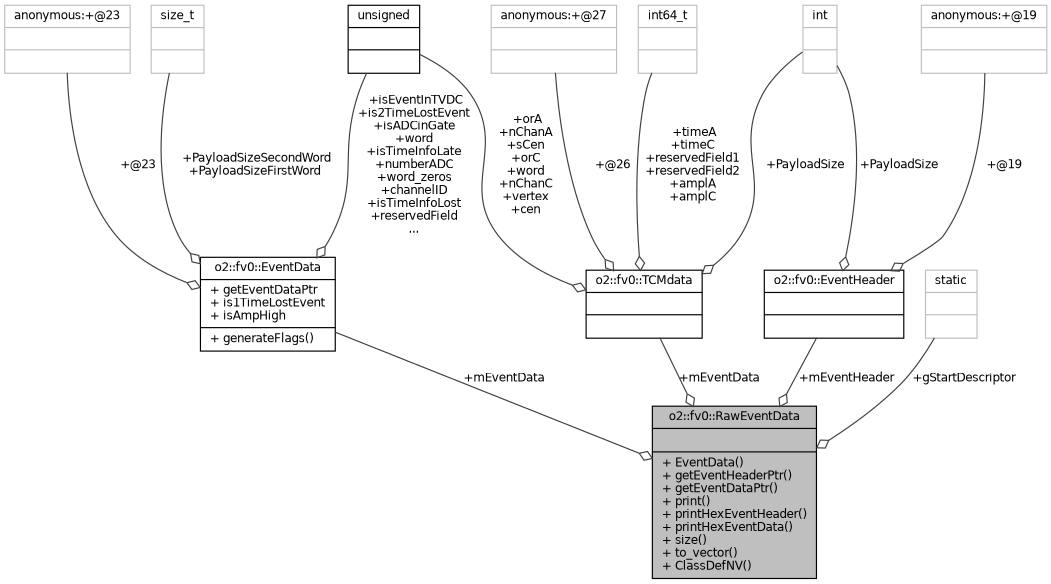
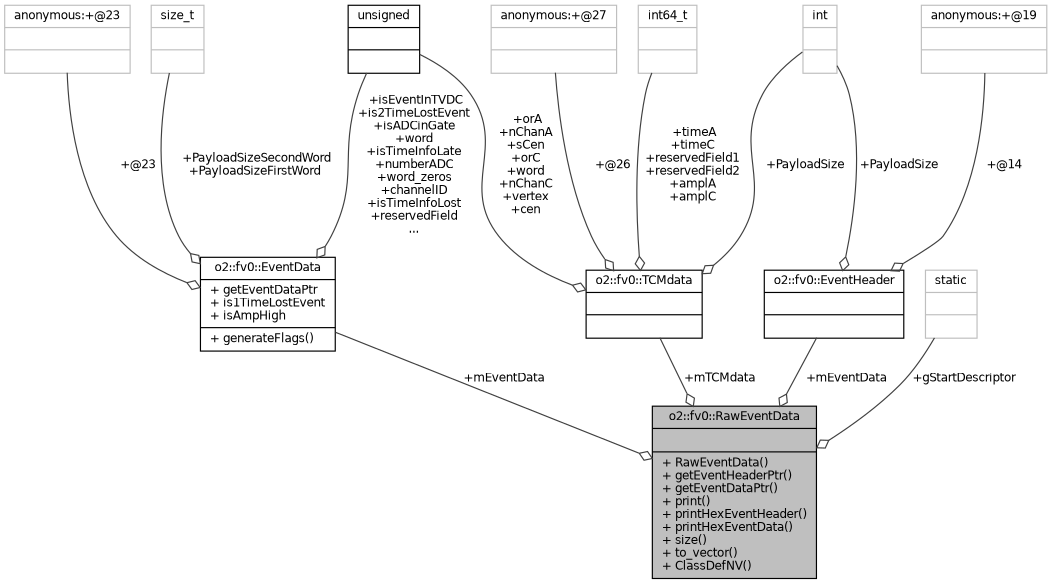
(1003, 165) -> (1003, 165)
(718, 379) -> (718, 379)
(845, 379) -> (845, 379)
(703, 463) -> (715, 463)
